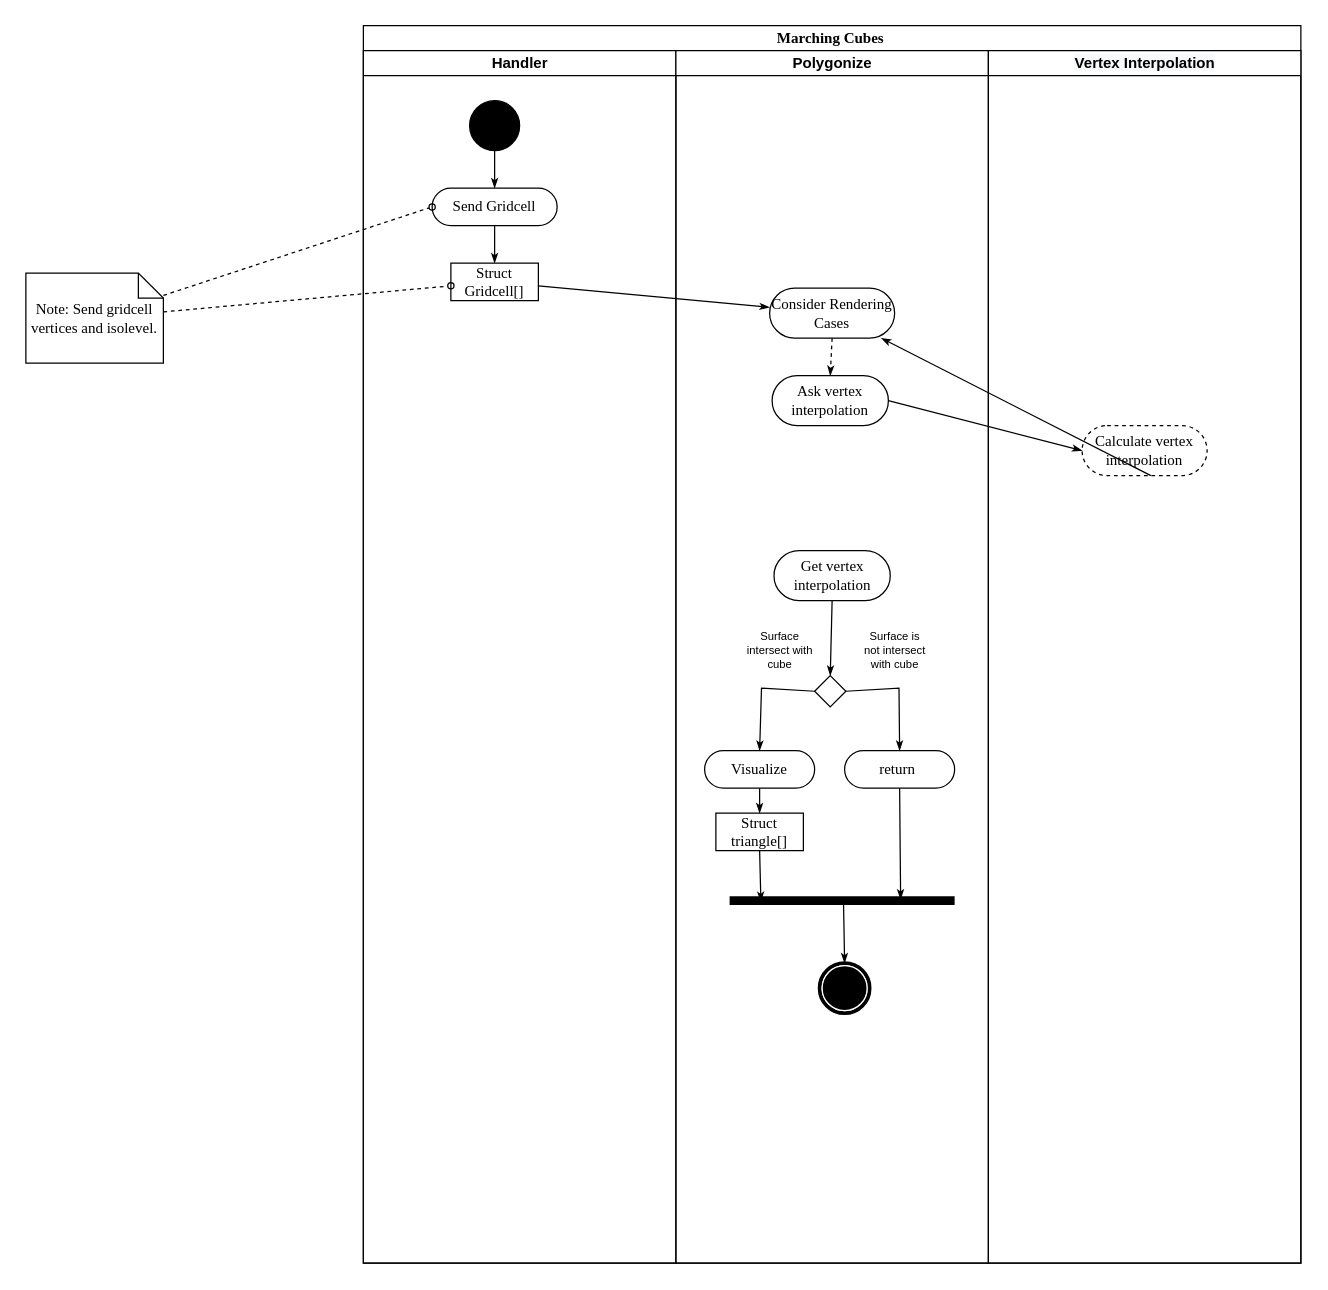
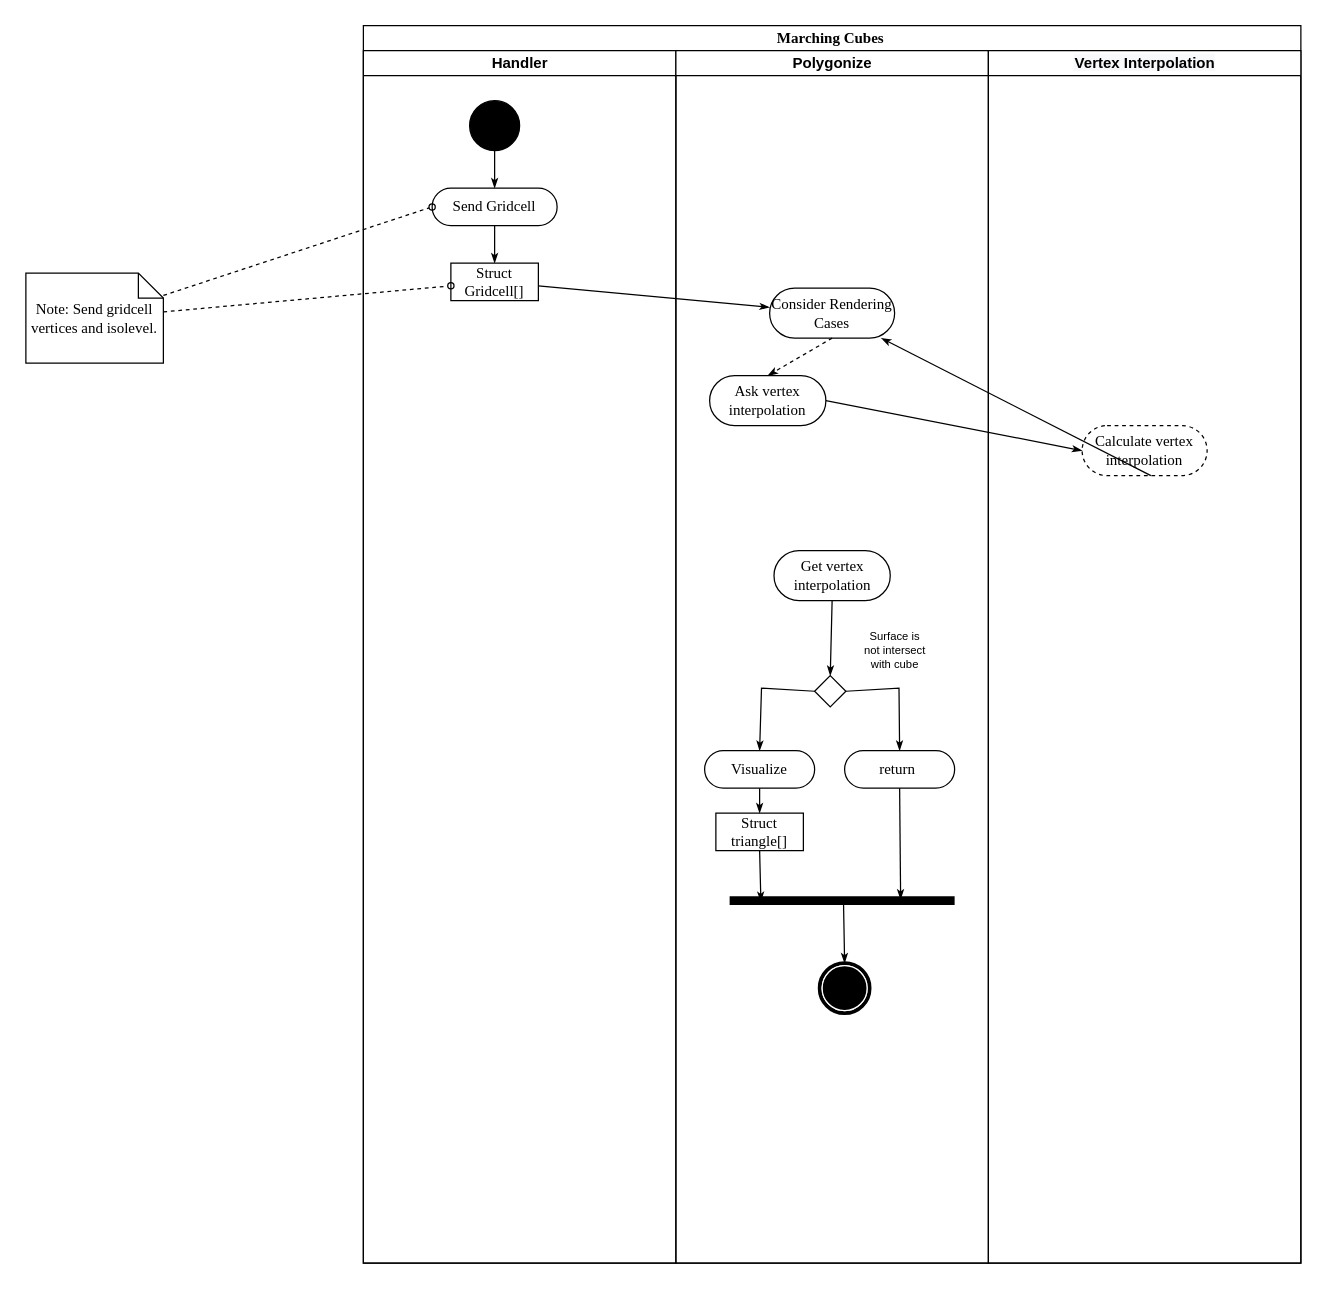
(830, 401) -> (768, 401)
(780, 651) -> none
